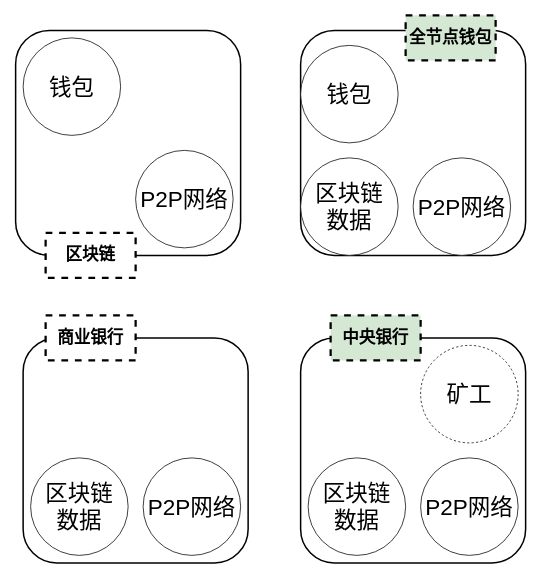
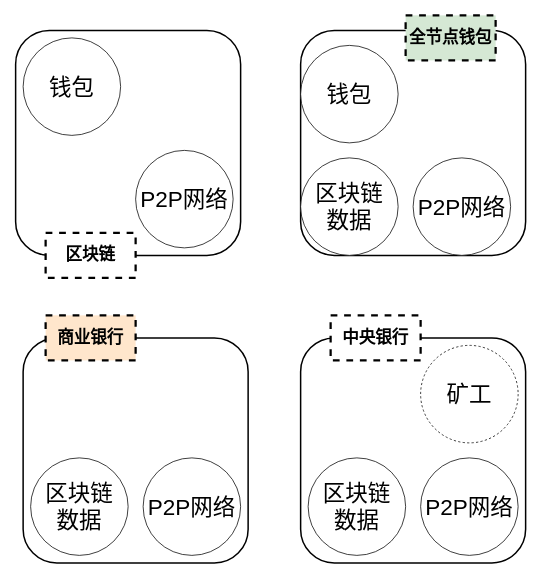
(90, 338) -> (90, 338)
(375, 338) -> (375, 338)
